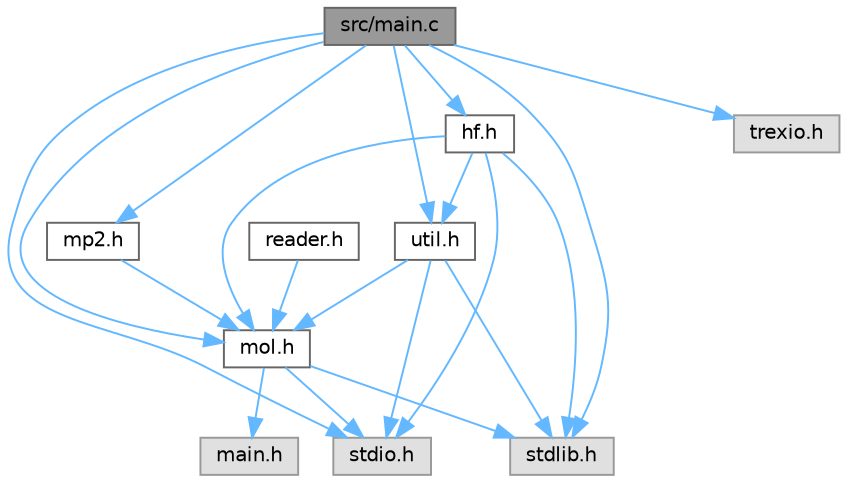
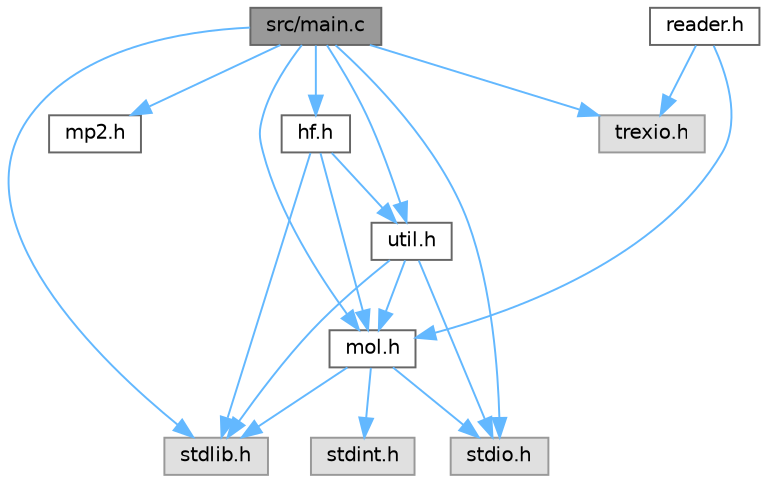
none -> (683, 71)
(171, 290) -> none
(482, 296) -> none
(249, 456) -> (363, 456)
